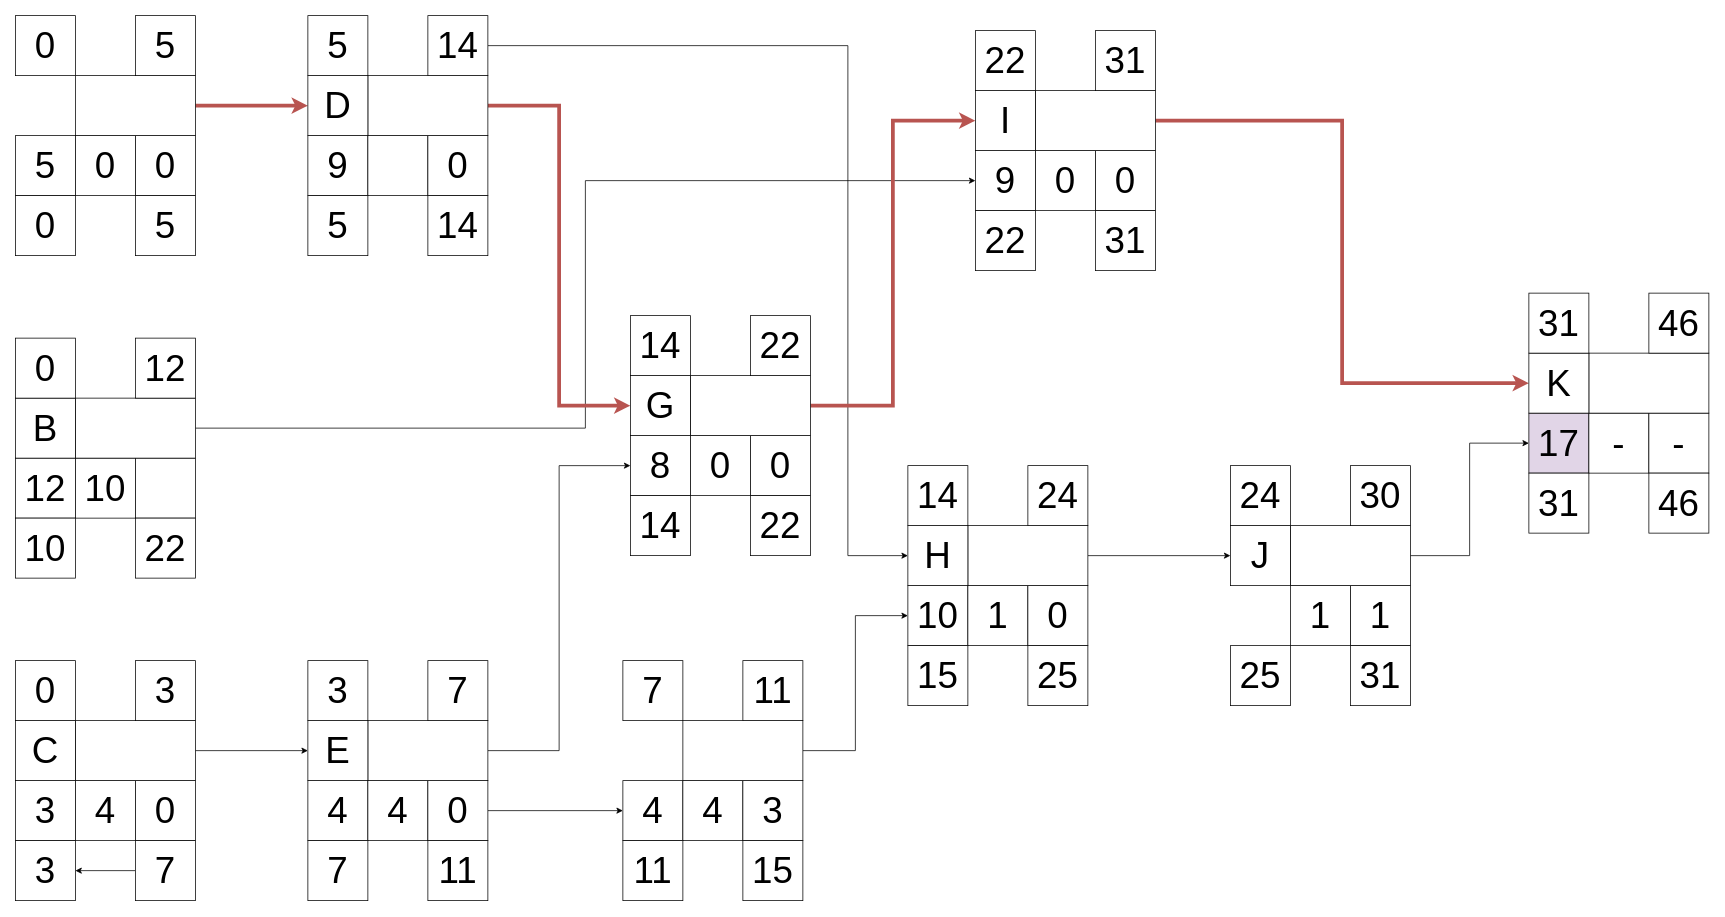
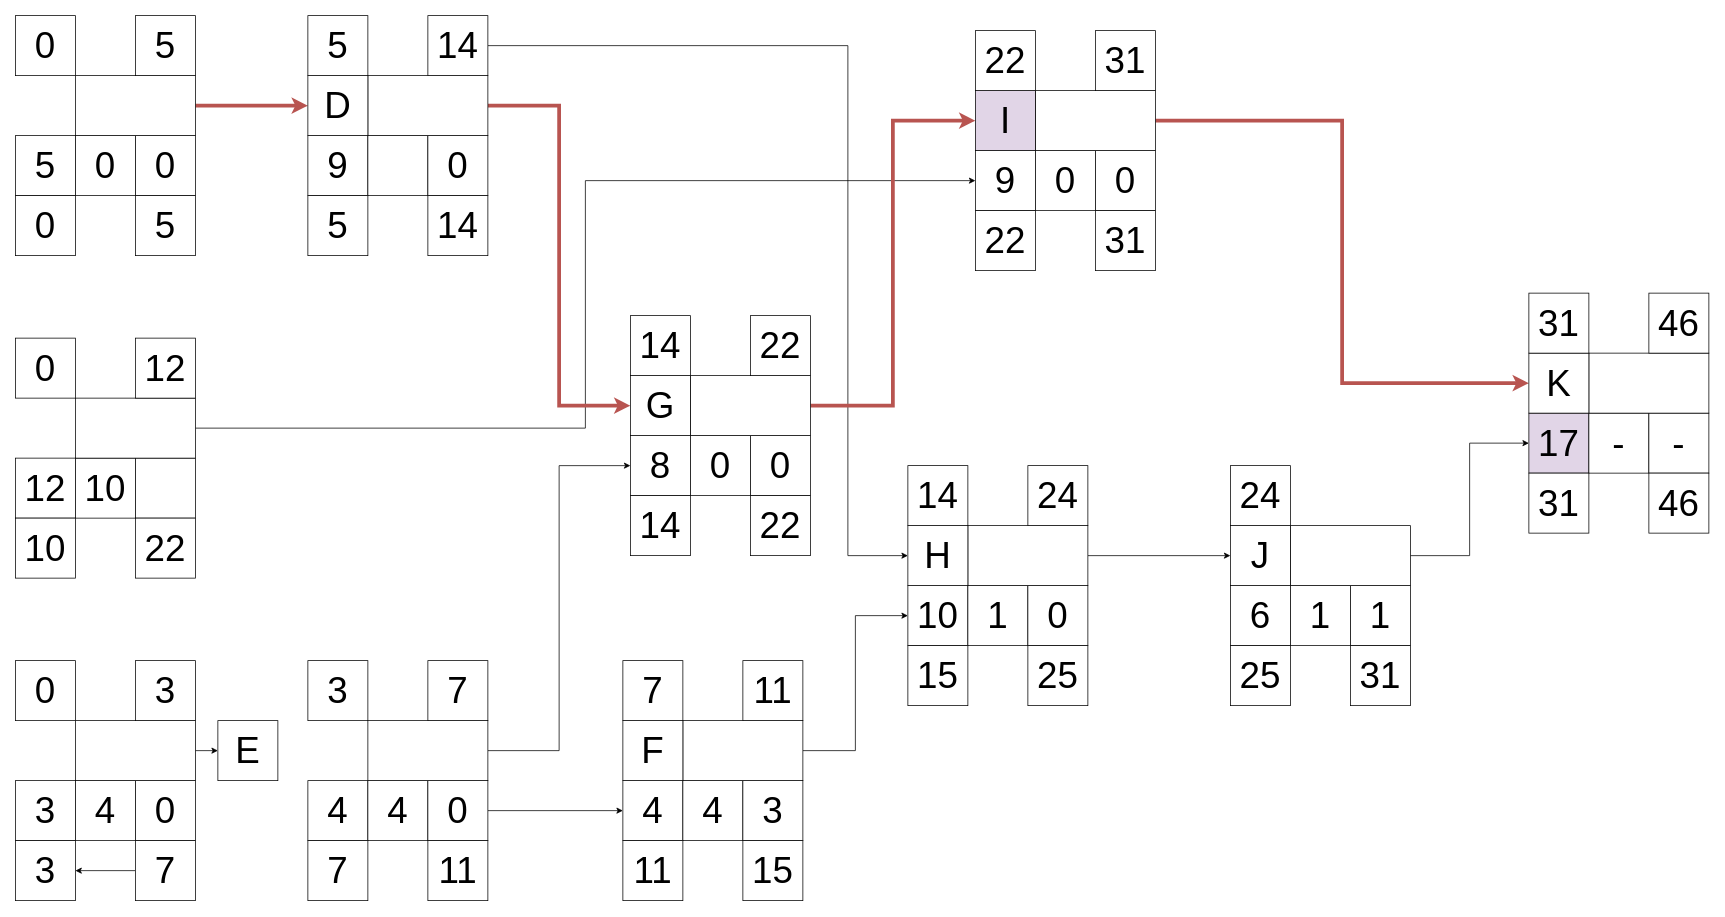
(1005, 120) -> (1005, 120)
(45, 428) -> none
(1380, 495) -> none
none -> (1260, 615)
(45, 750) -> none
(338, 750) -> (248, 750)
none -> (653, 750)
